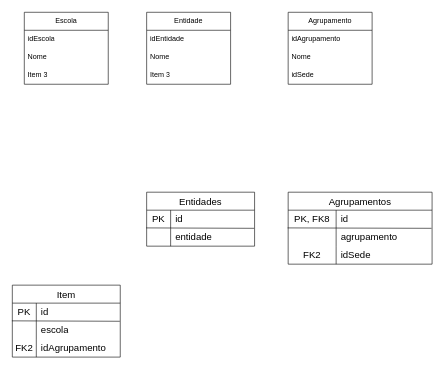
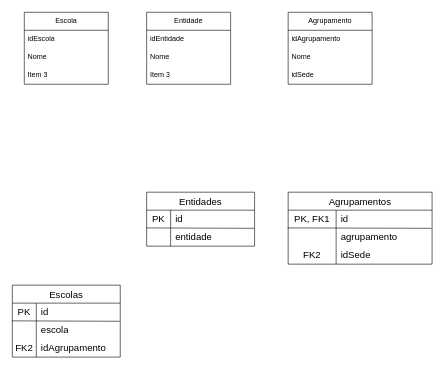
(312, 219) -> (312, 219)
(66, 295) -> (66, 295)
